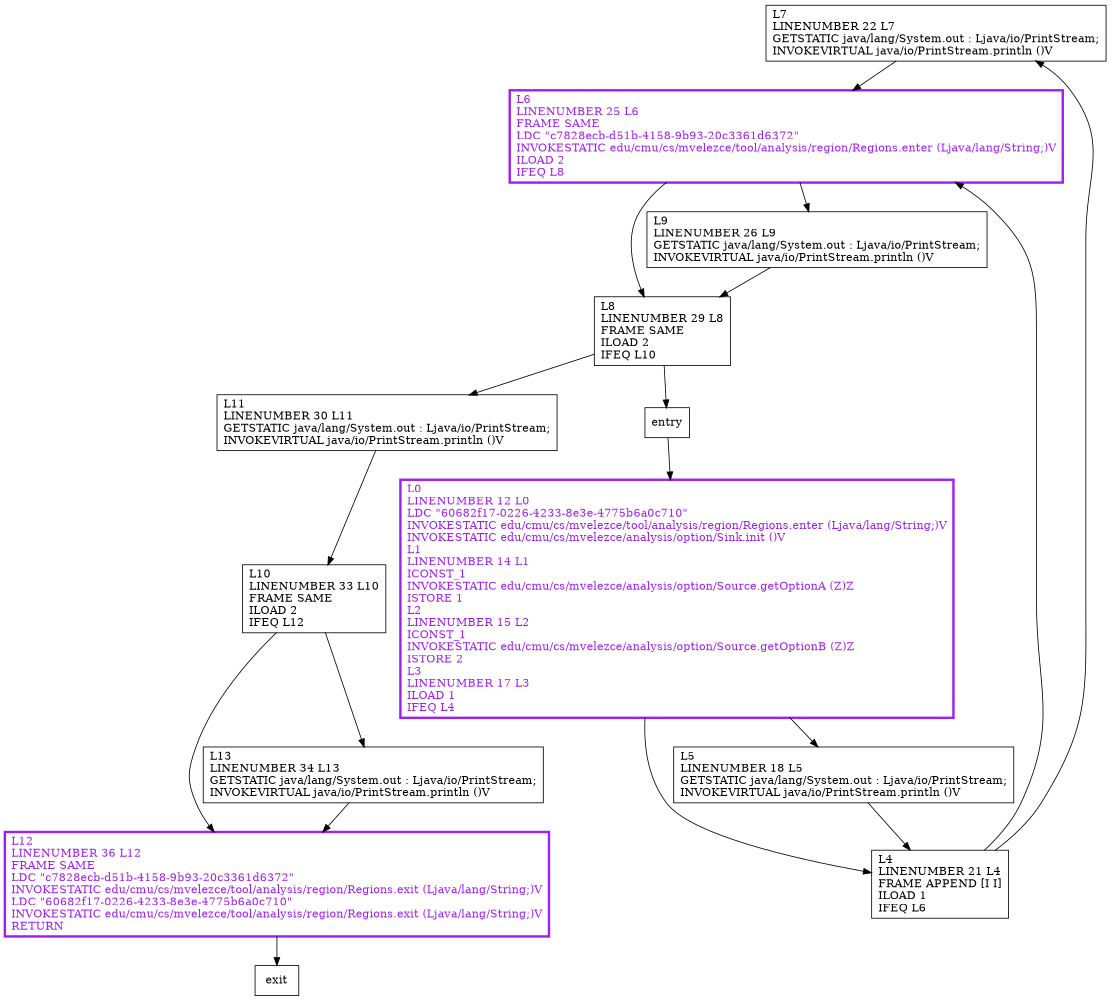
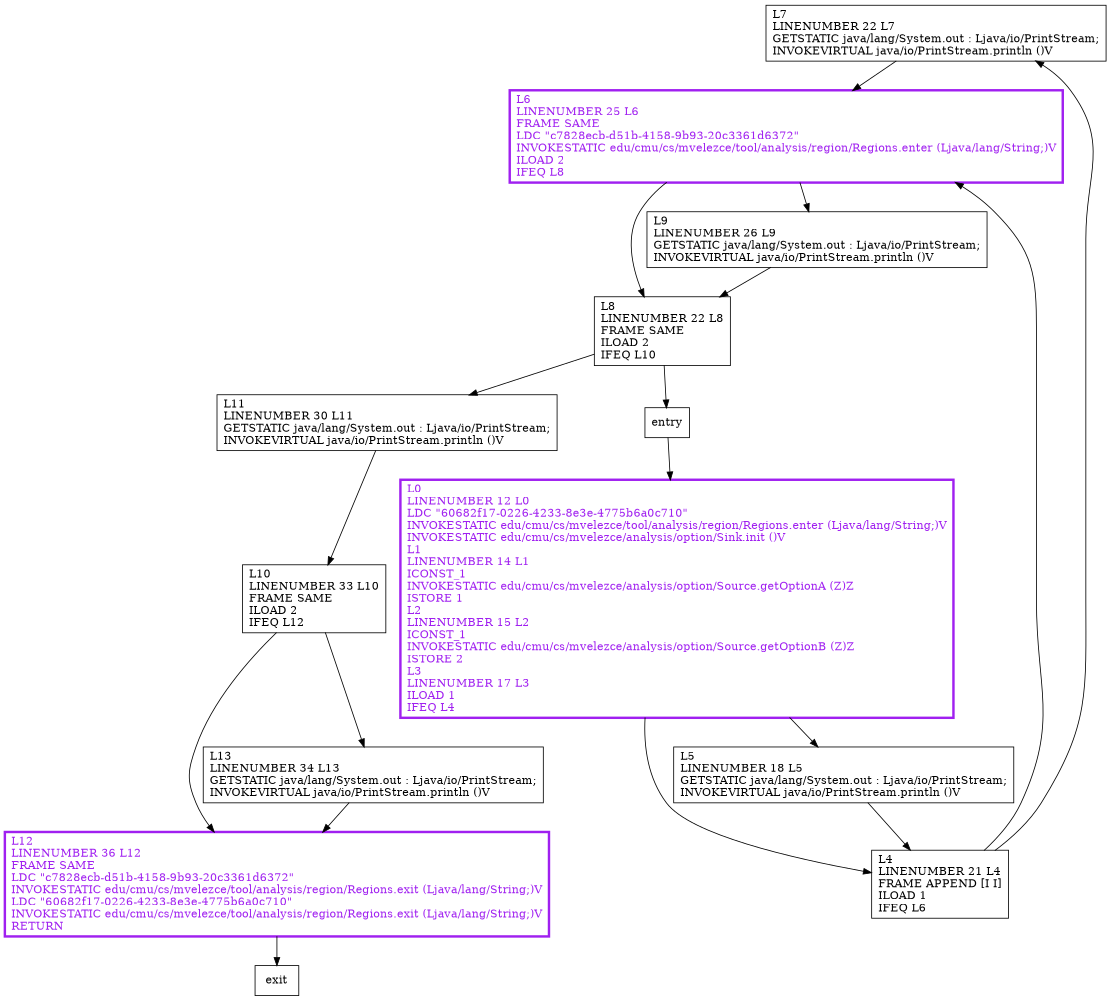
(662, 331) -> (662, 331)
